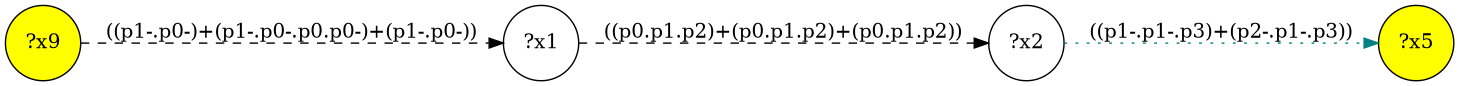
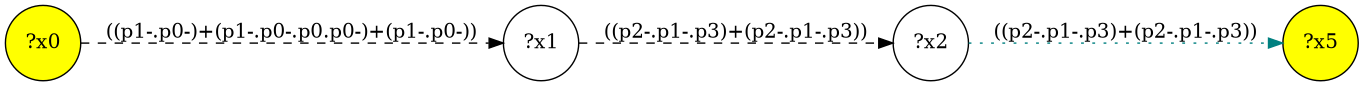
(784, 33) -> (736, 33)
(1221, 33) -> (1126, 33)
(43, 43) -> (43, 43)
